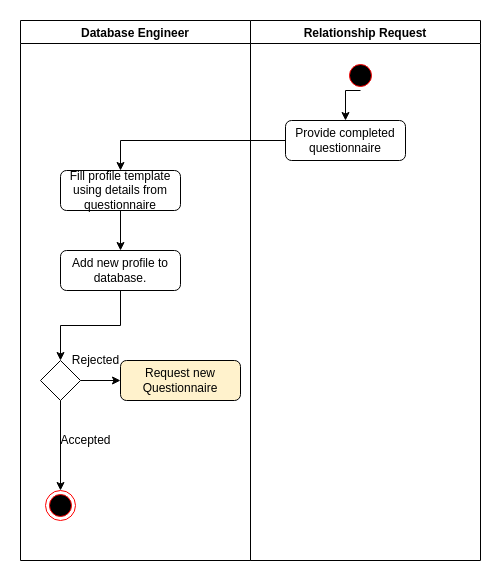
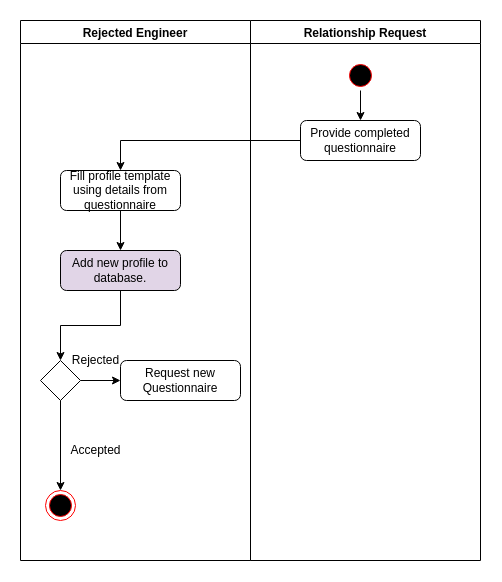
(135, 33) -> (135, 33)
(346, 141) -> (361, 141)
(121, 271) -> (121, 271)
(181, 381) -> (181, 381)
(86, 441) -> (96, 451)
